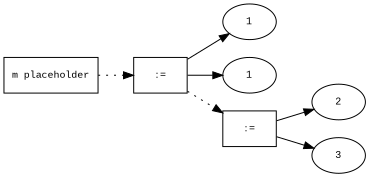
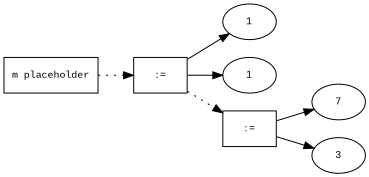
(339, 102) -> (339, 102)
